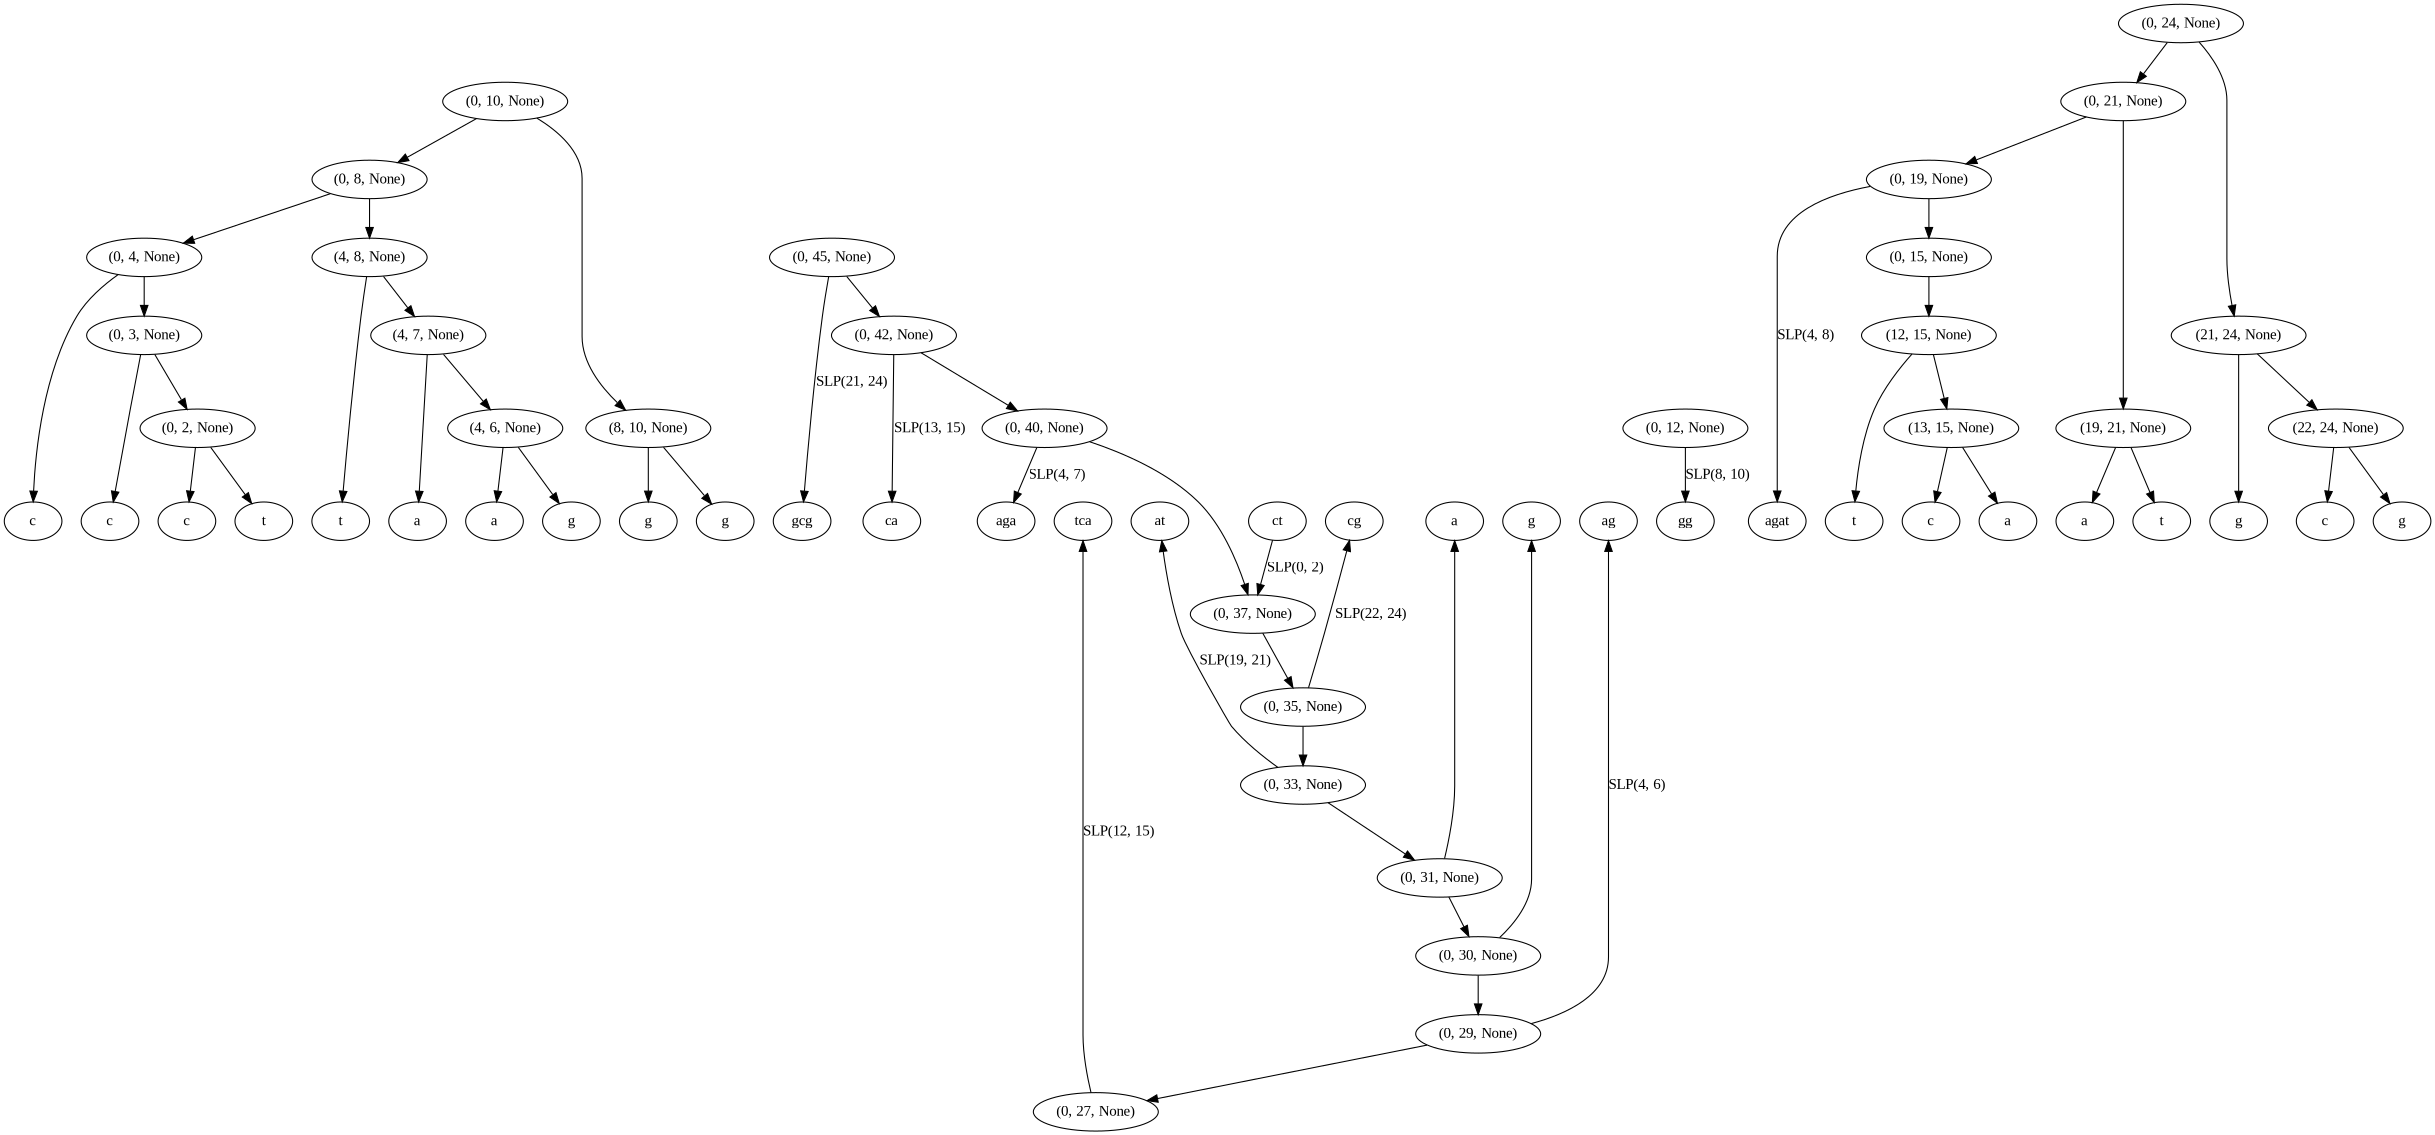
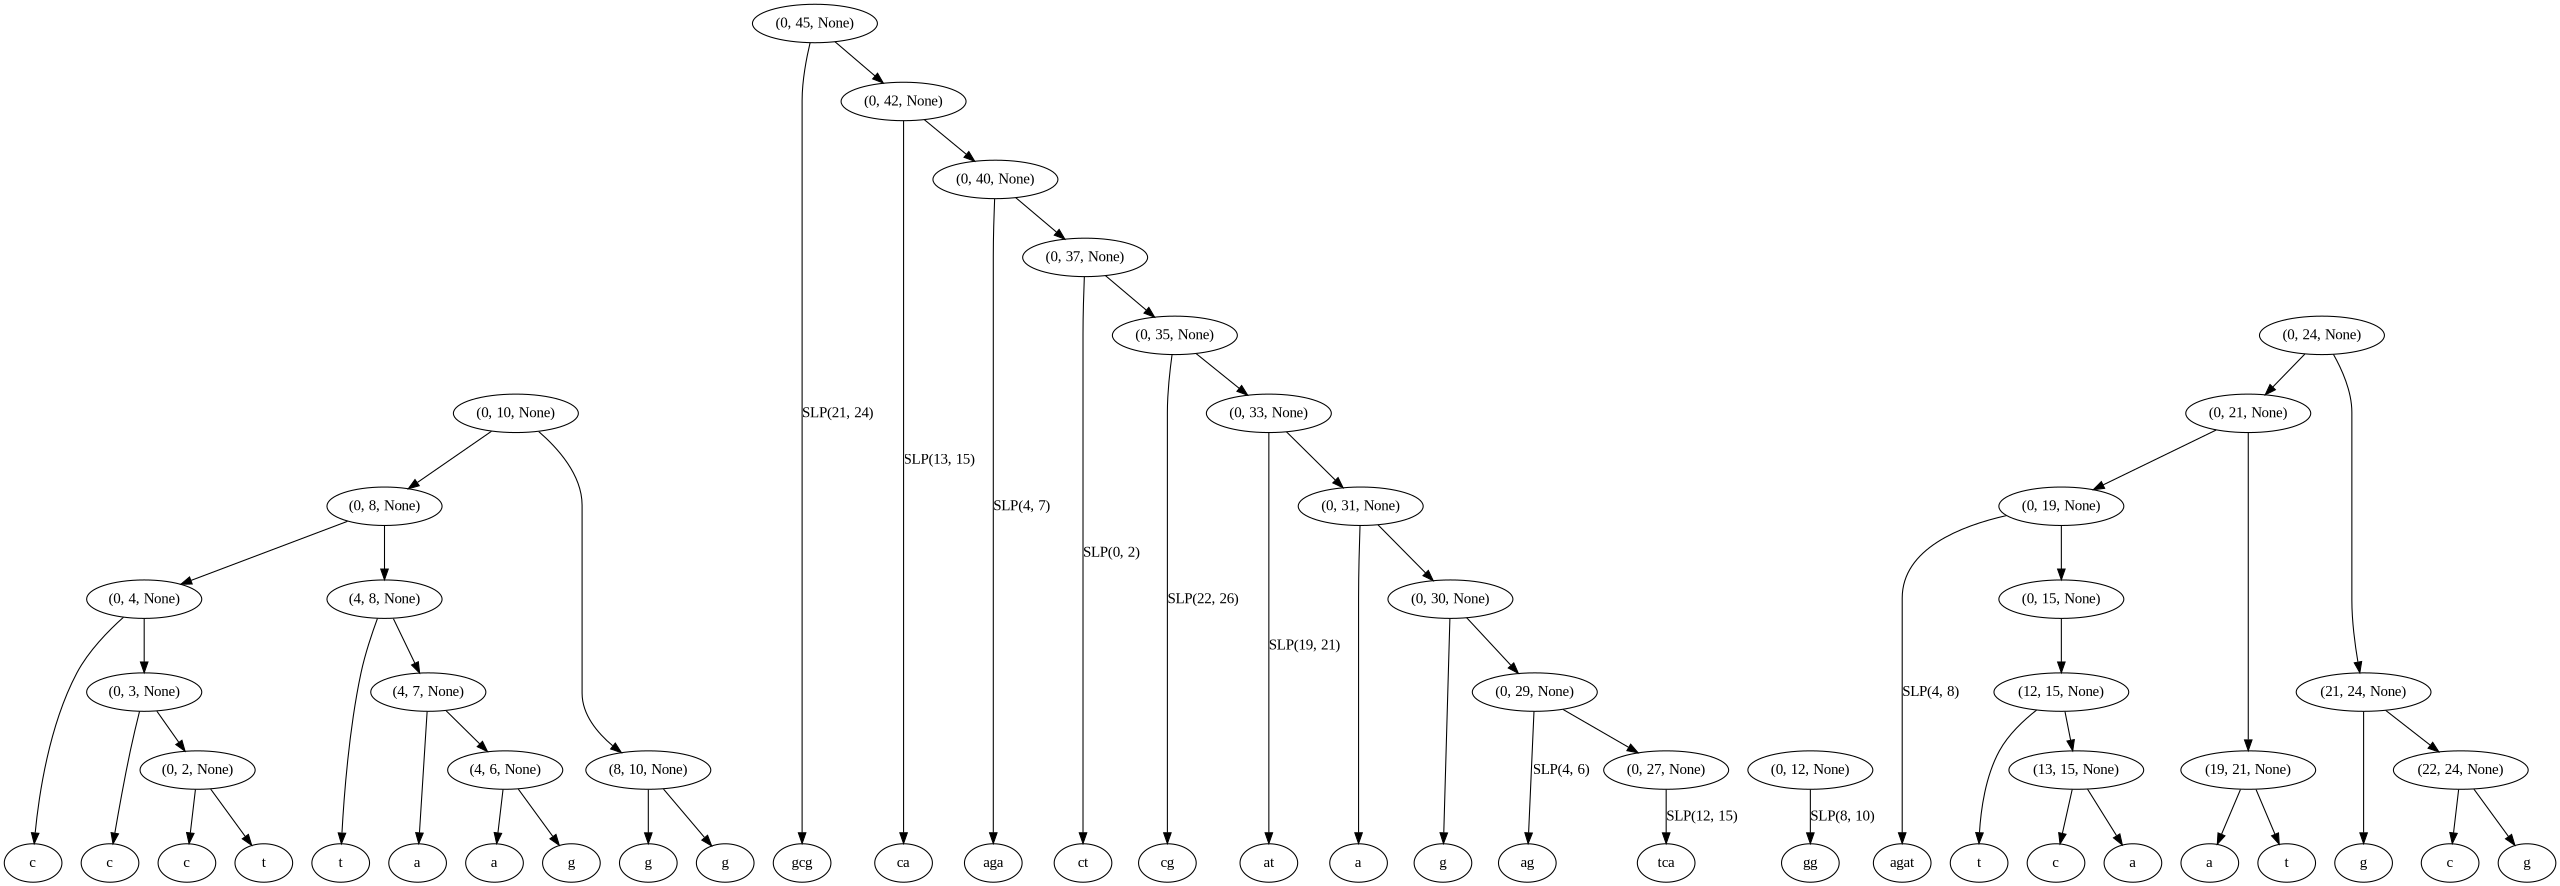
(1267, 562) -> (1083, 555)
(1371, 614) -> (1203, 599)
